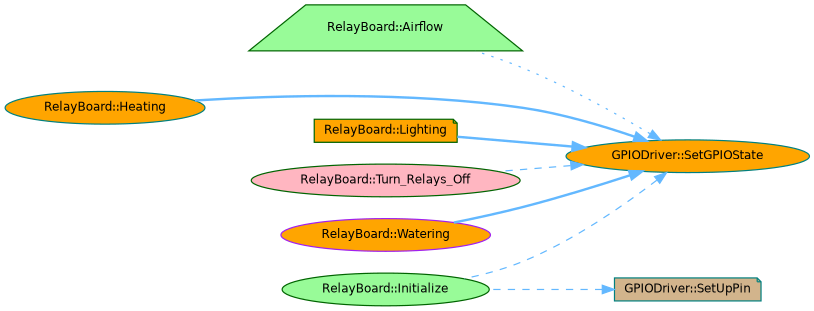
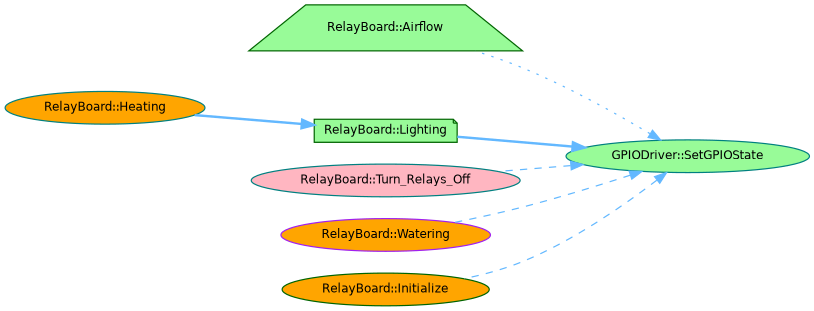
(417, 98) -> (248, 120)
(386, 131) -> (386, 131)
(688, 156) -> (688, 156)
(386, 180) -> (386, 180)
(543, 202) -> (543, 202)
(386, 289) -> (386, 289)
(688, 289) -> none
